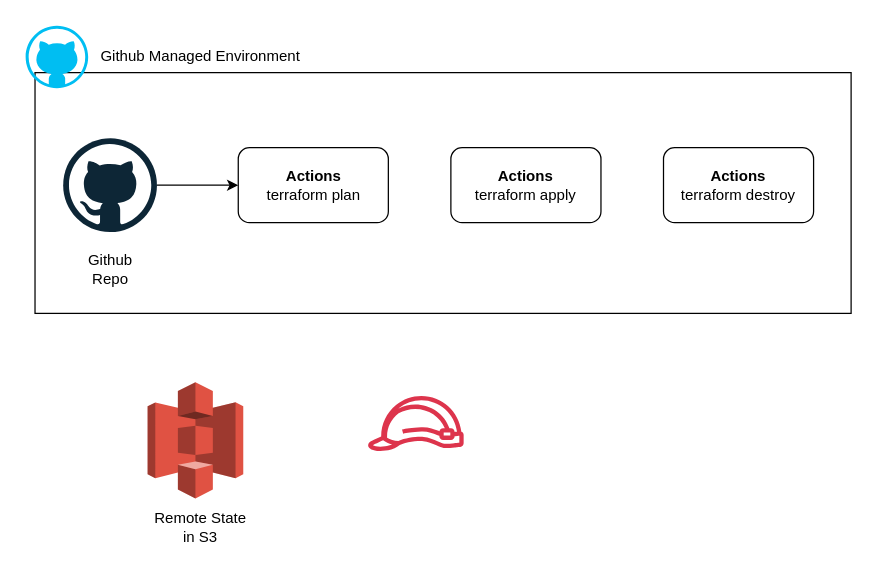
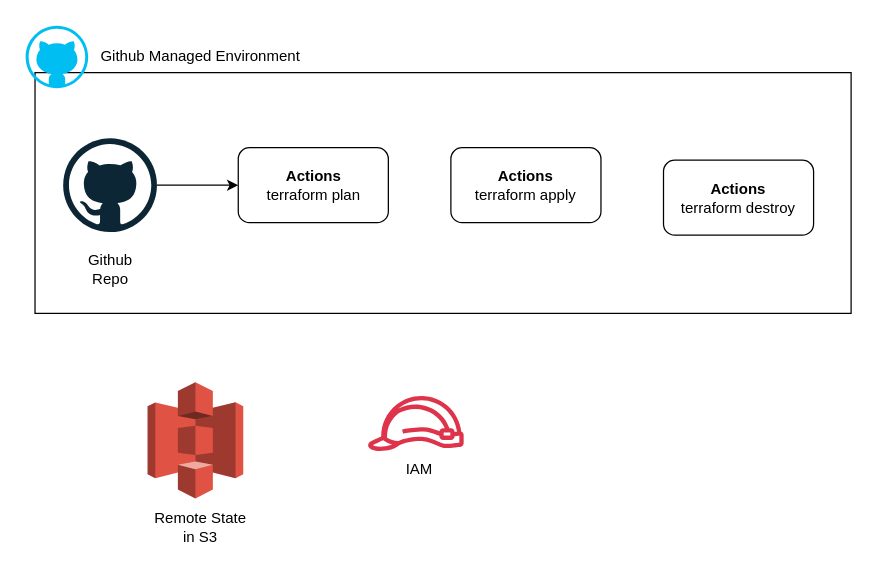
(738, 185) -> (738, 198)
none -> (419, 469)
